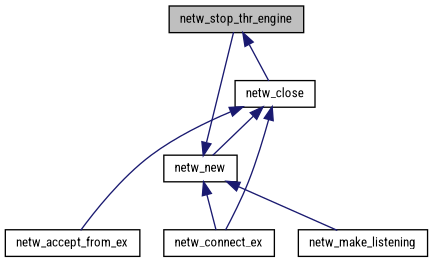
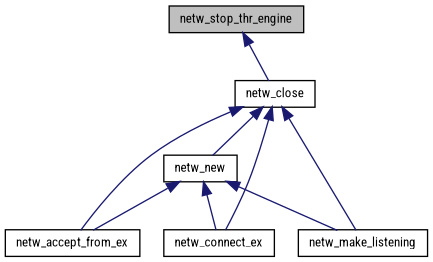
(220, 87) -> (130, 209)
none -> (323, 174)
